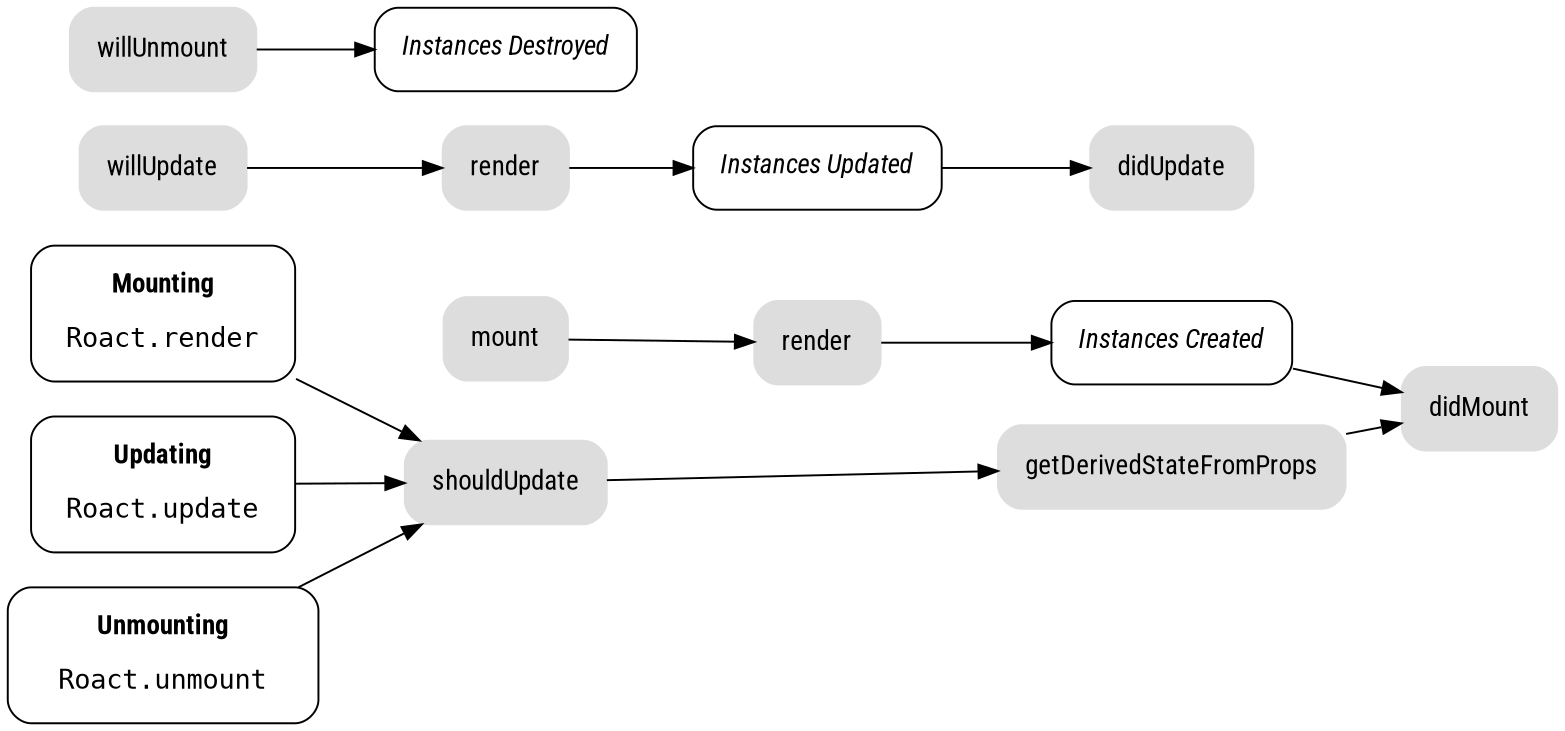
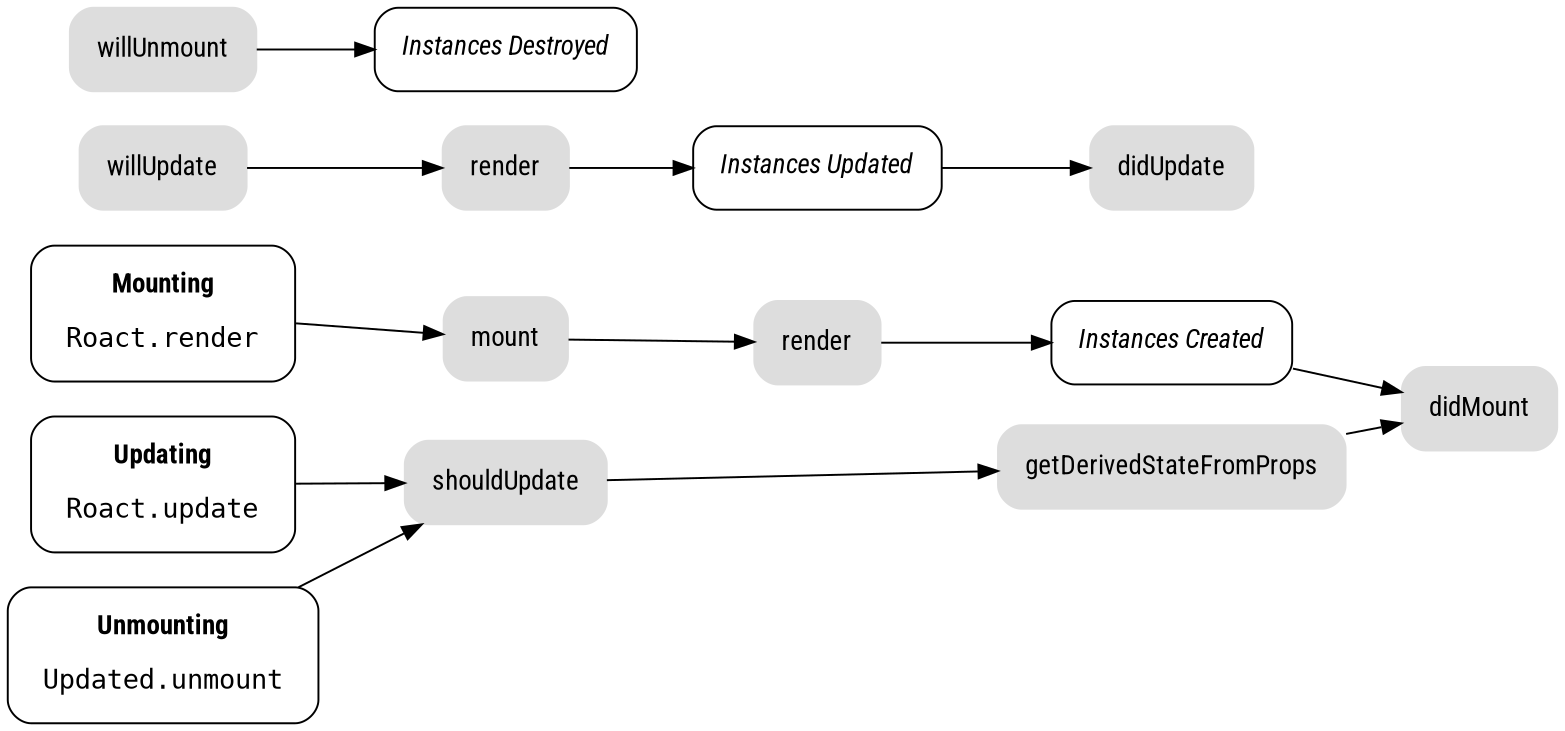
(349, 405) -> (360, 328)
(163, 681) -> (163, 681)
